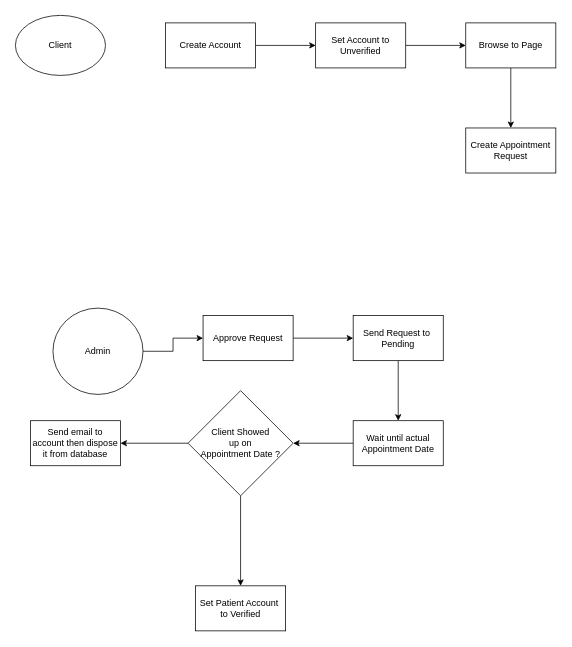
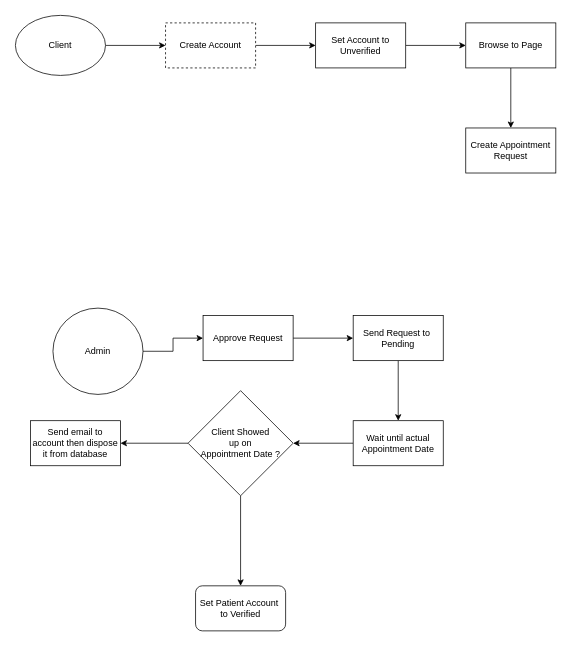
none -> (132, 45)
(210, 45) -> (210, 45)
(240, 608) -> (240, 608)
